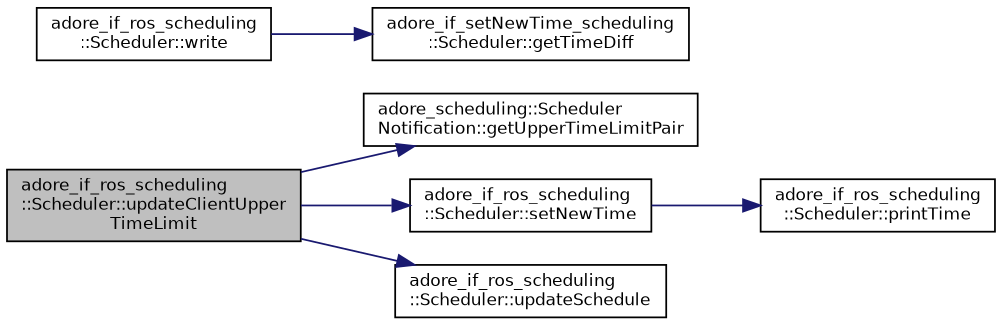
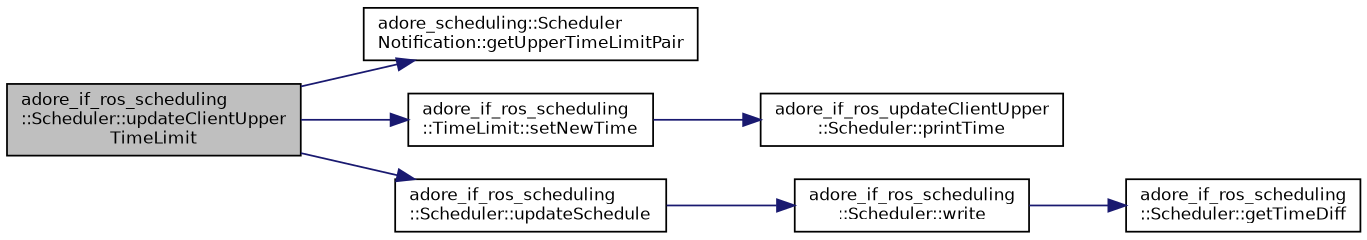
(531, 34) -> (1243, 205)
(531, 205) -> (531, 120)
none -> (722, 205)
(878, 205) -> (912, 120)
